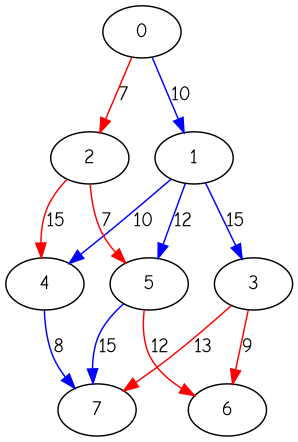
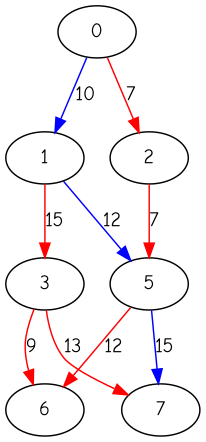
(221, 214) -> (45, 214)
(45, 284) -> none
